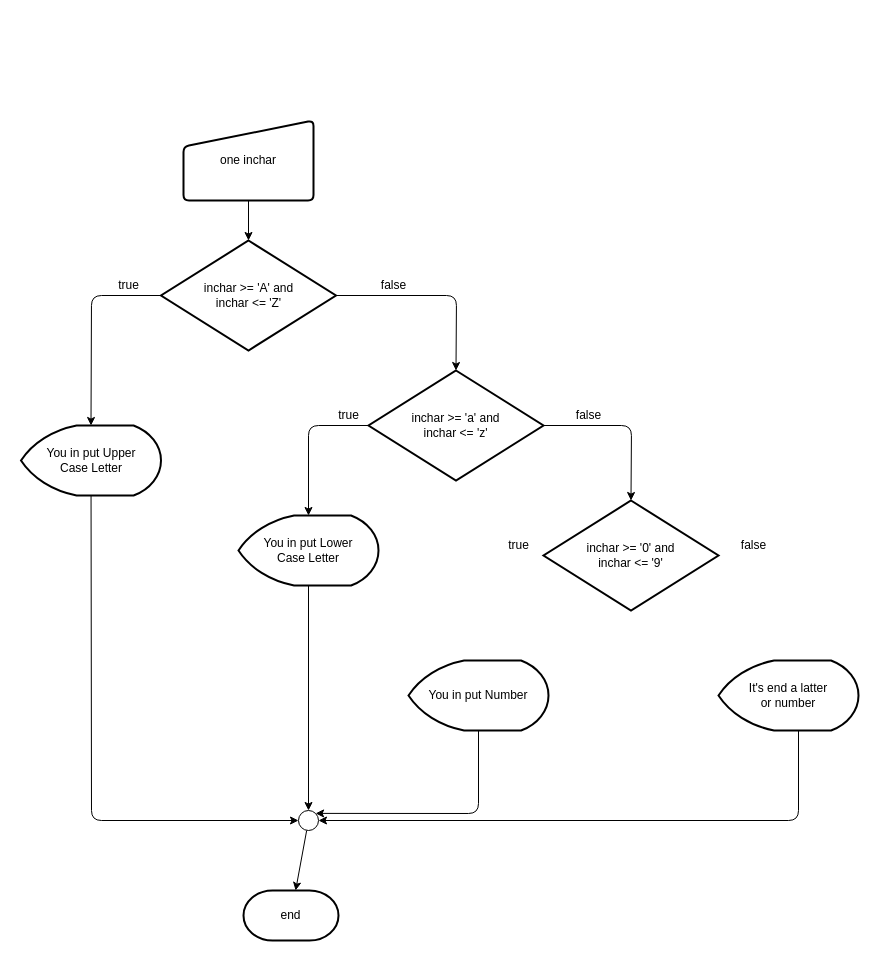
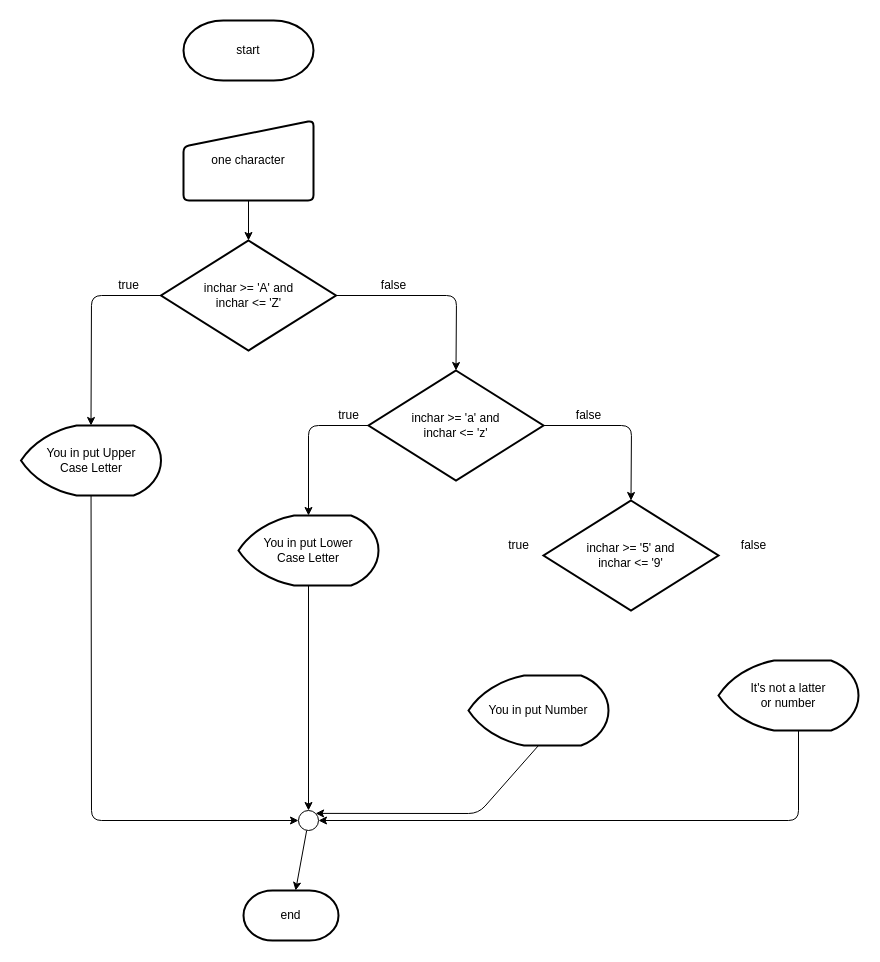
none -> (249, 51)
(249, 161) -> (249, 161)
(631, 556) -> (631, 556)
(479, 696) -> (539, 711)
(789, 696) -> (789, 696)
